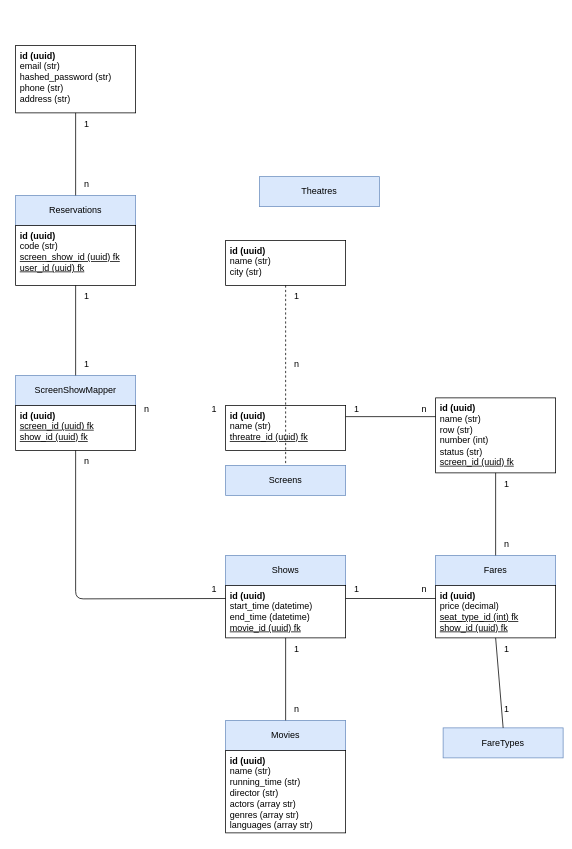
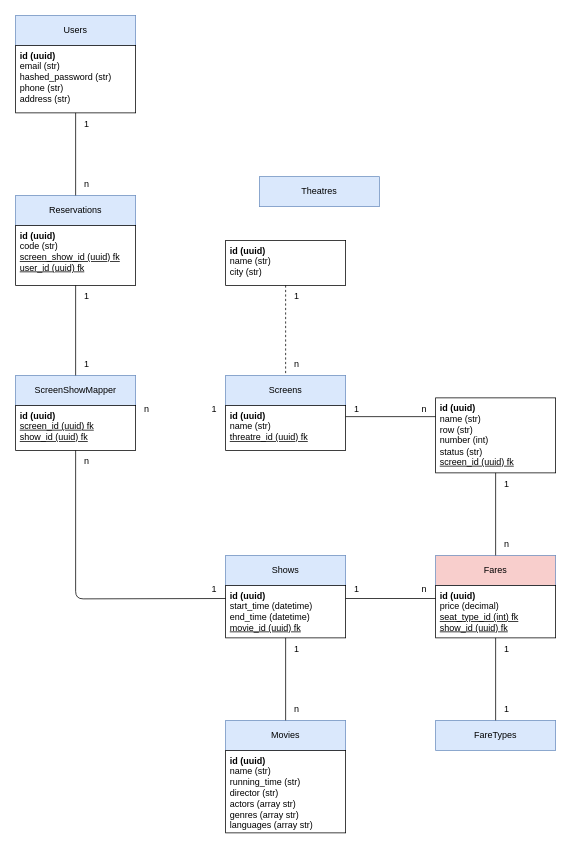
none -> (75, 30)
(285, 480) -> (285, 390)
(495, 570) -> (495, 570)
(503, 743) -> (495, 735)
